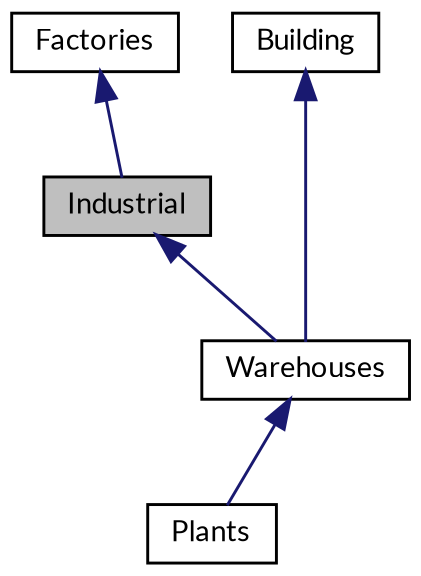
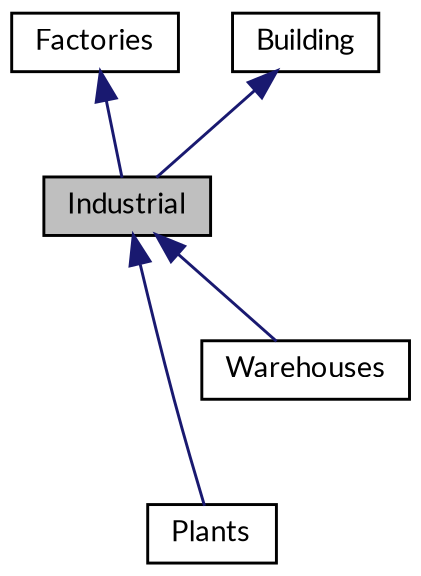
(306, 221) -> (205, 134)
(251, 465) -> (170, 386)
